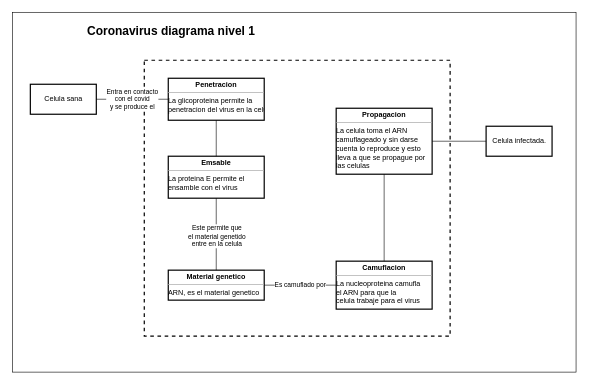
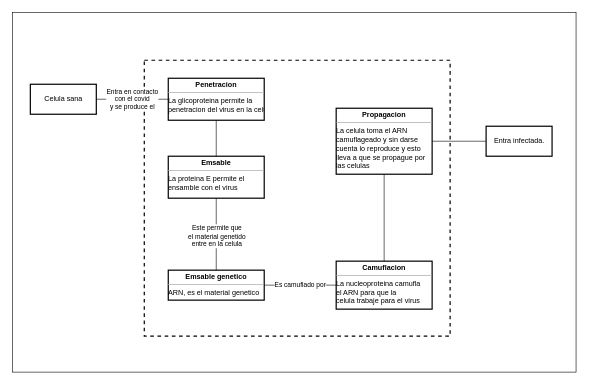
(171, 30) -> none
(520, 141) -> (520, 141)
(216, 279) -> (216, 279)
